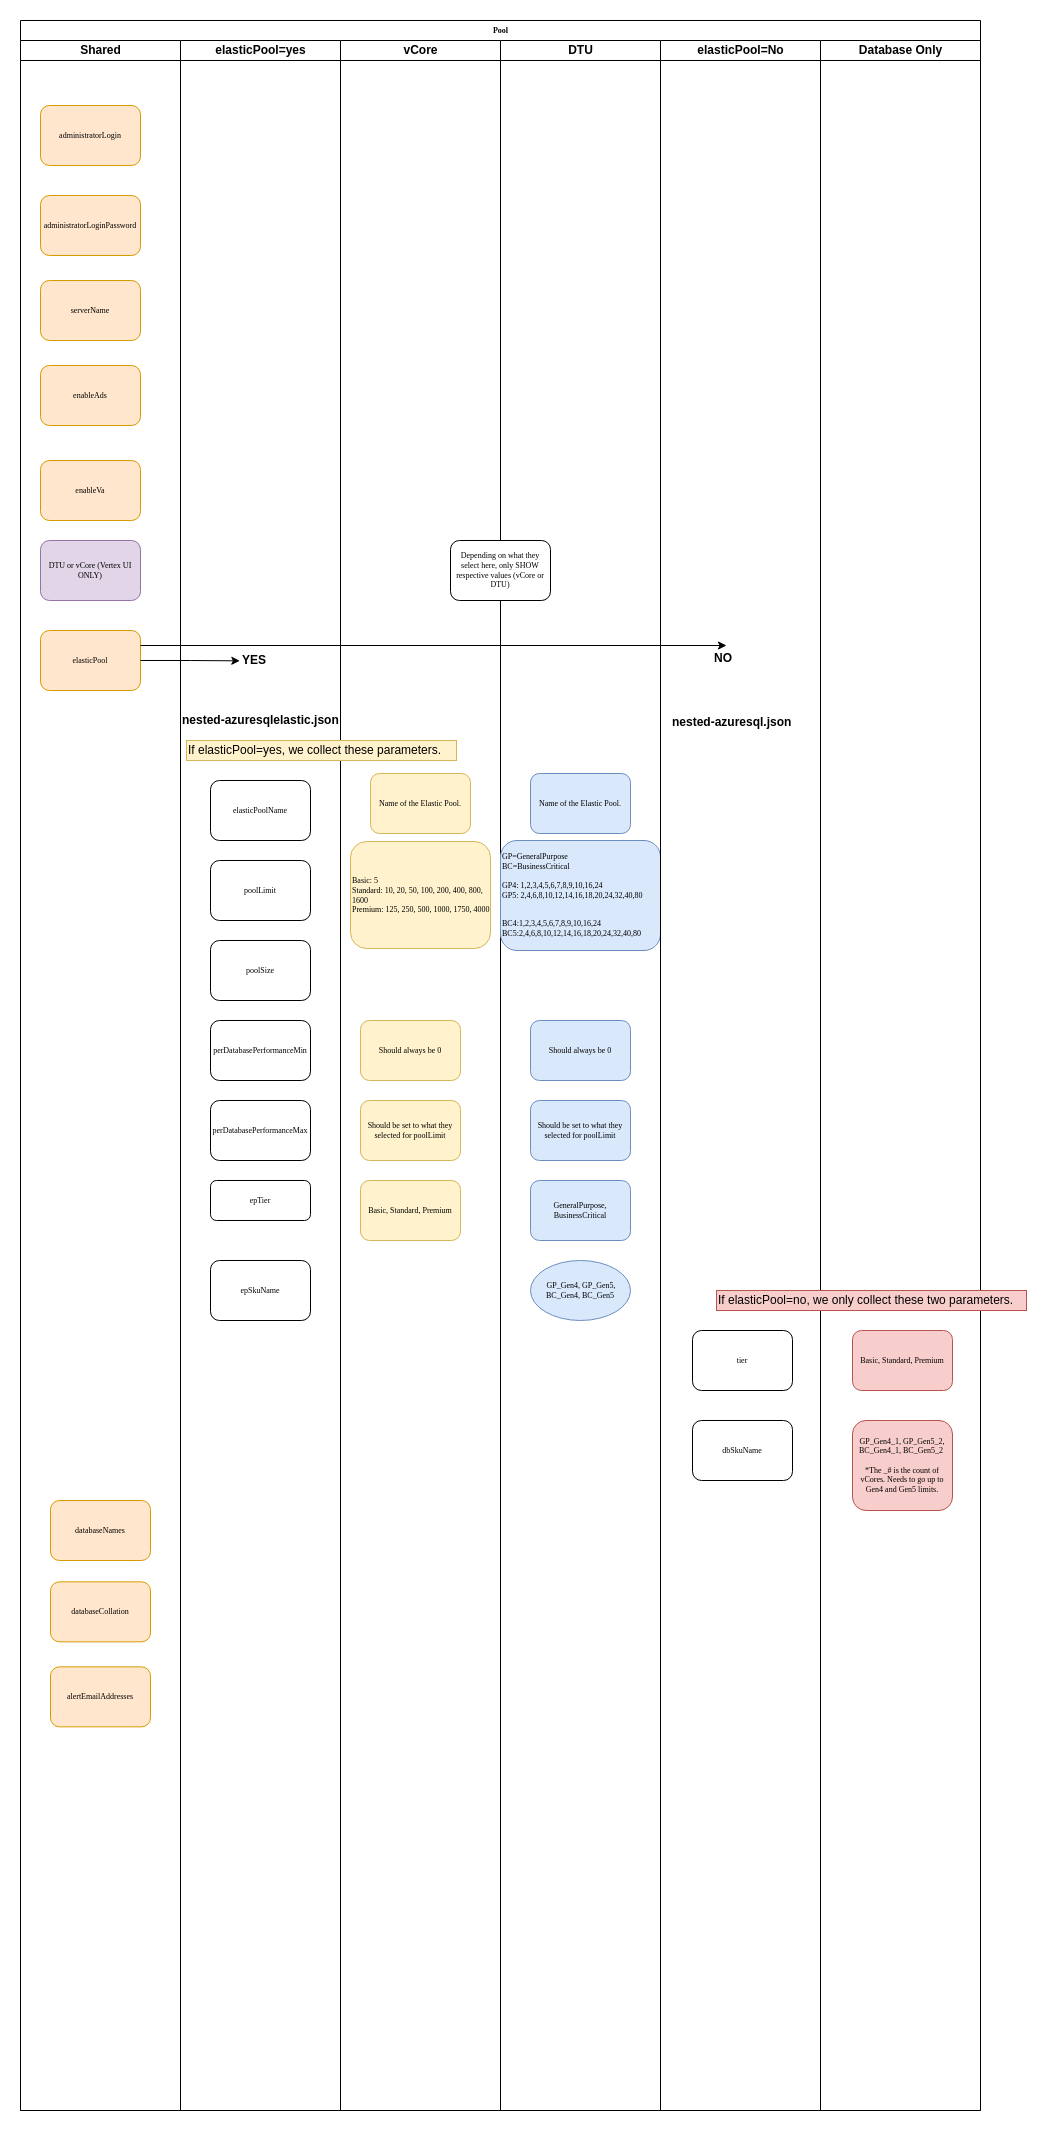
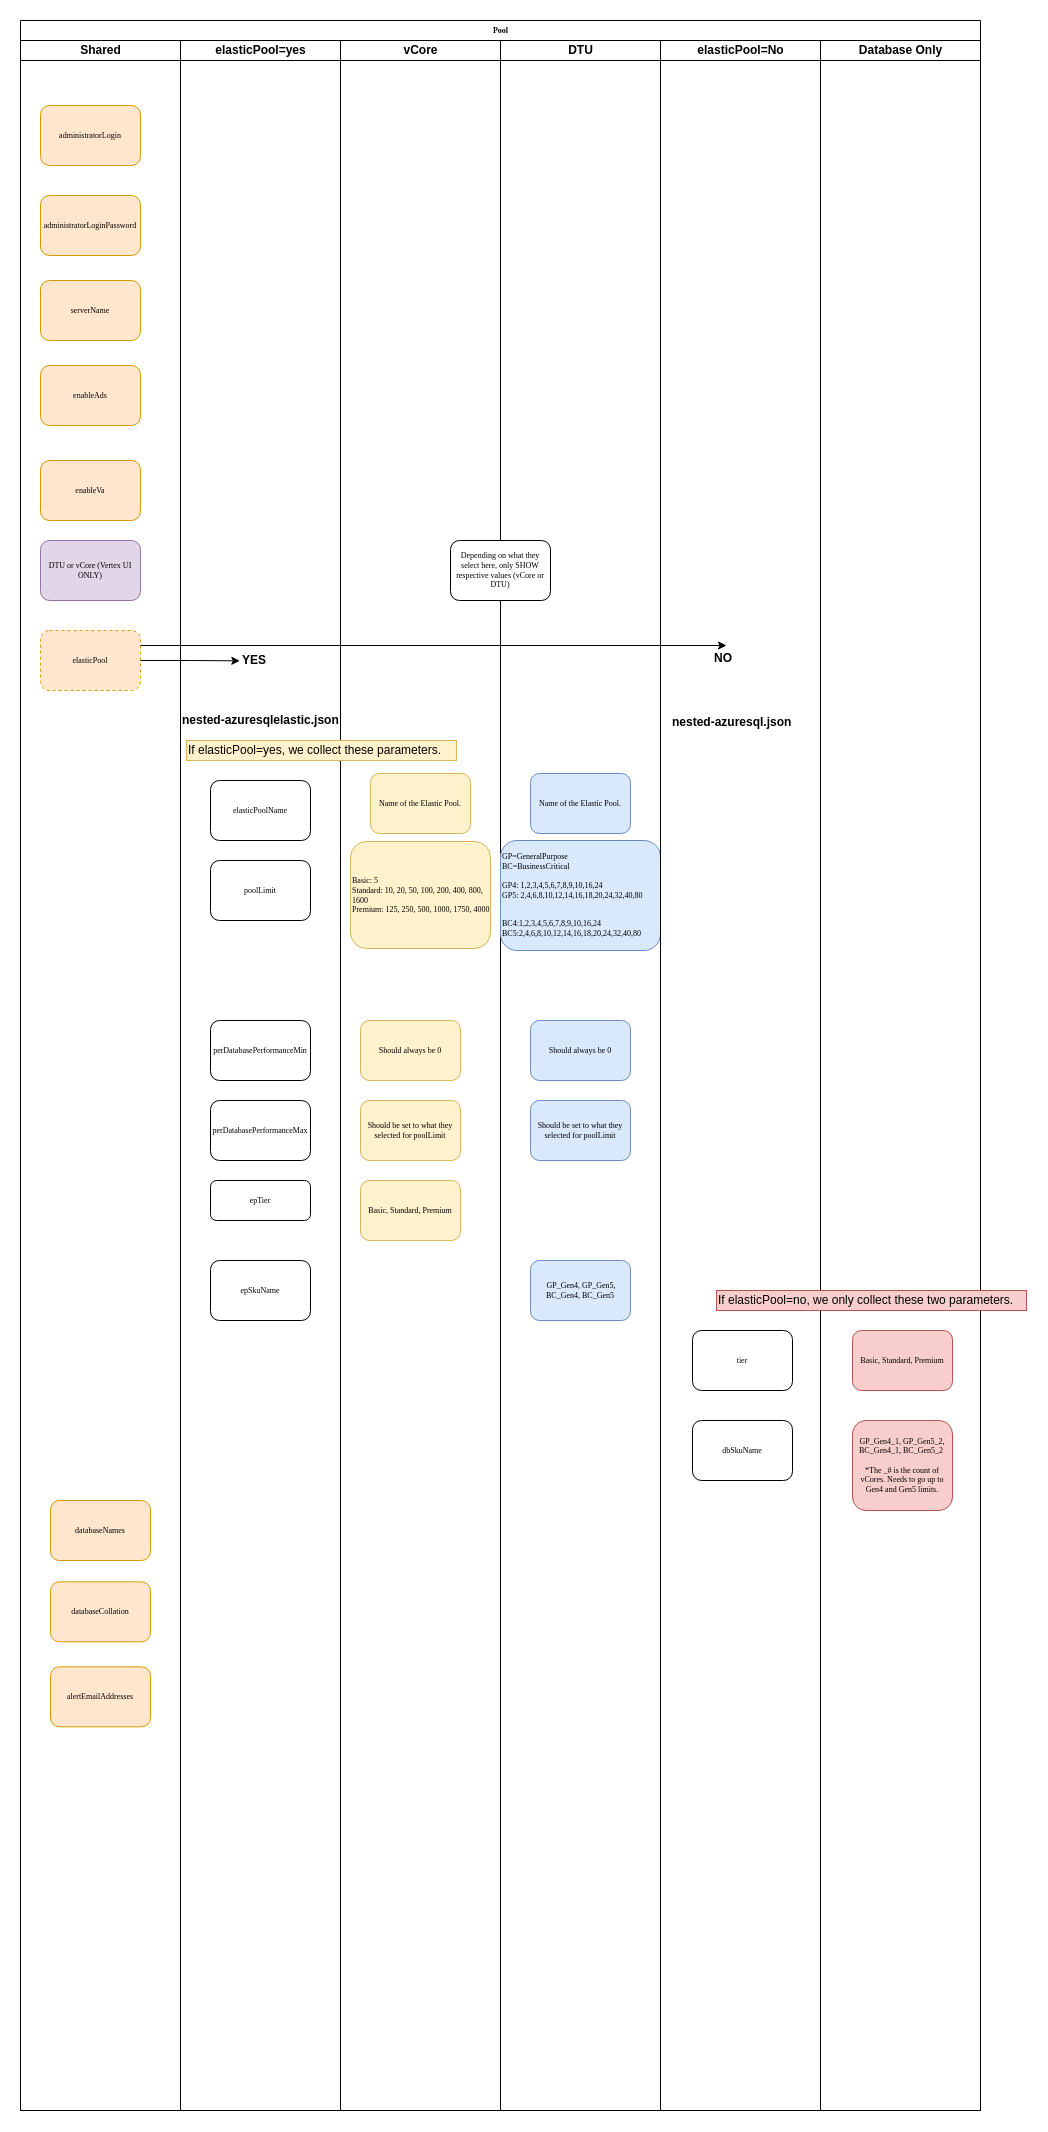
(91, 661) -> (91, 661)
(261, 971) -> none
(581, 1211) -> none
(581, 1291) -> (581, 1291)
